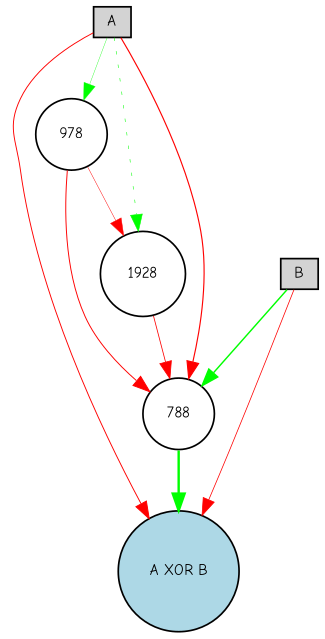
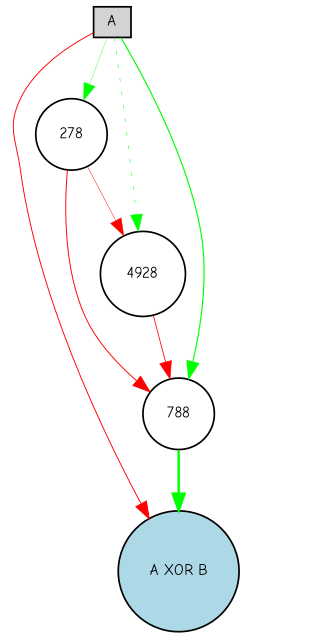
(71, 134) -> (71, 134)
(191, 193) -> (191, 193)
(143, 274) -> (143, 274)
(299, 274) -> none
